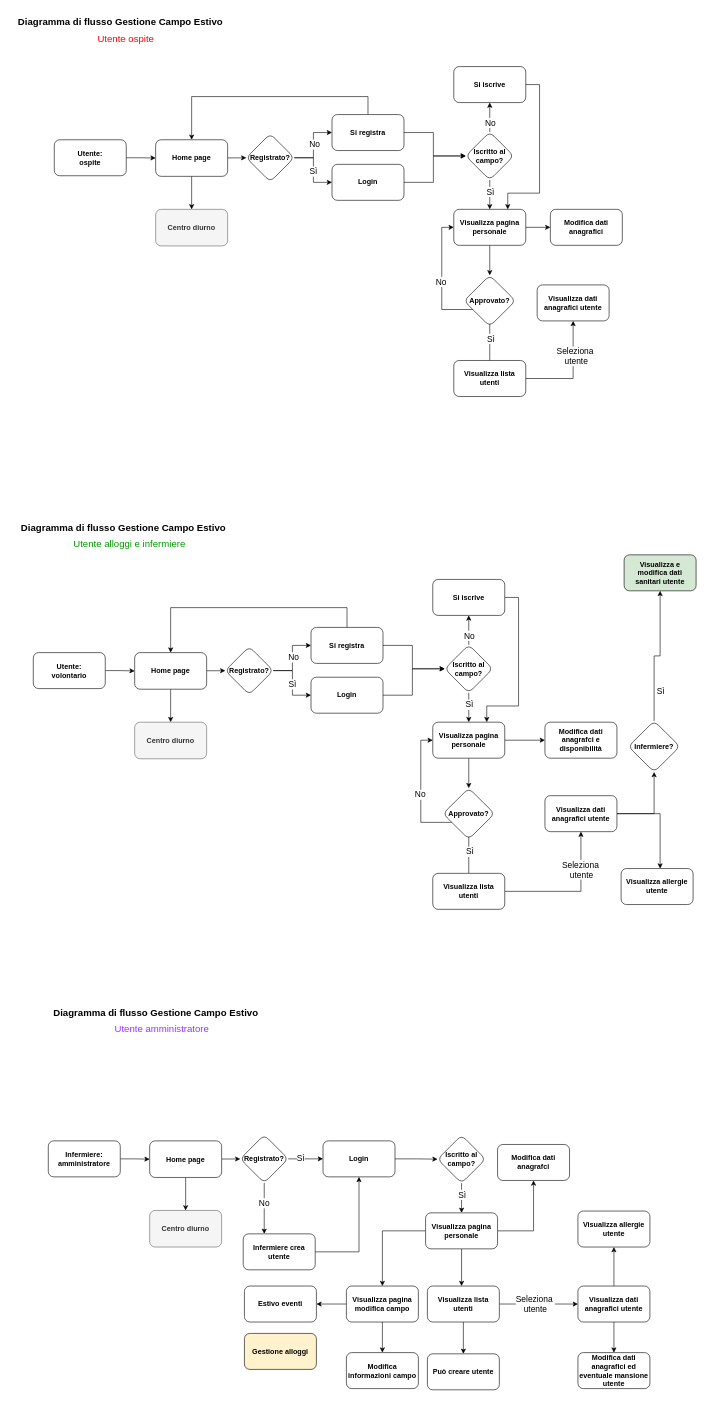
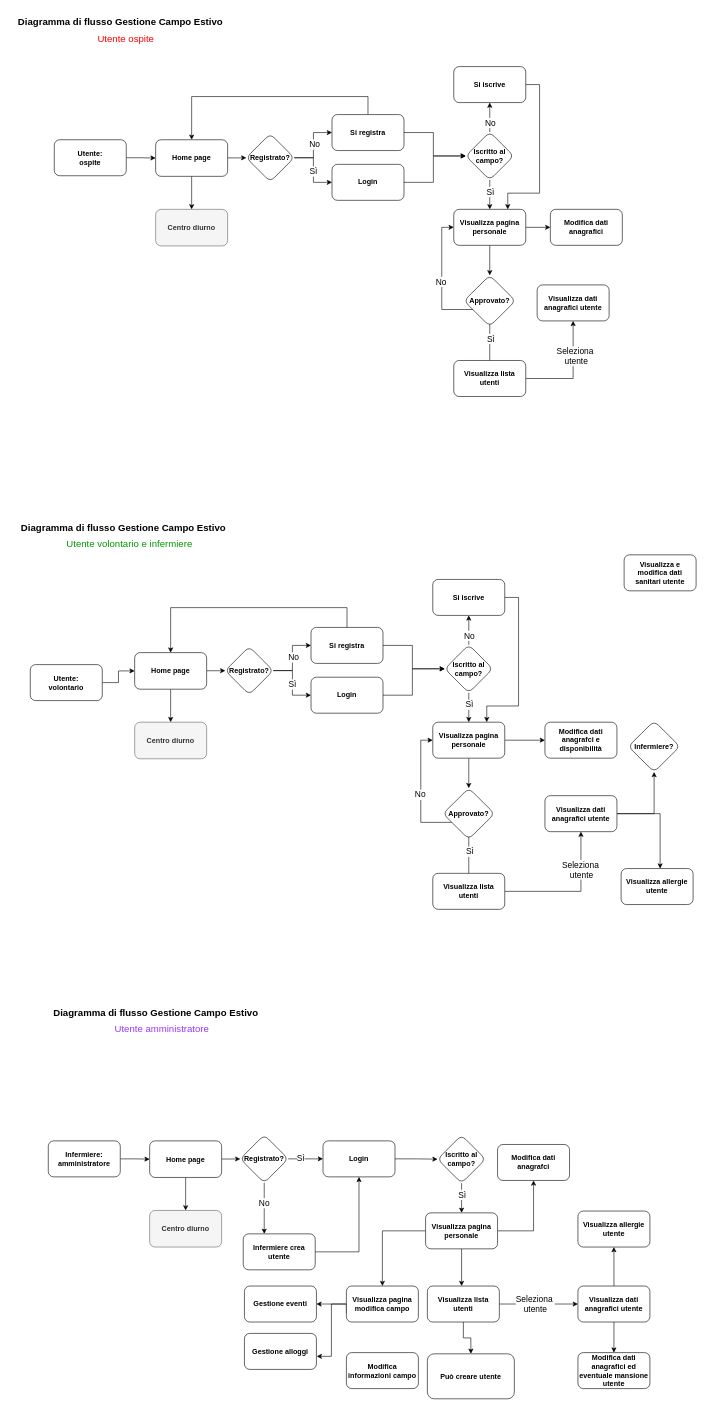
(130, 544) -> (130, 544)
(660, 573) -> (660, 573)
(654, 656) -> none
(69, 671) -> (66, 683)
(281, 1304) -> (281, 1304)
(383, 1335) -> none
none -> (332, 1336)
(281, 1352) -> (281, 1352)
(464, 1372) -> (471, 1376)
